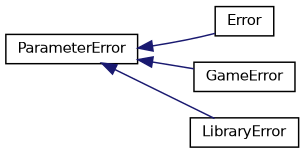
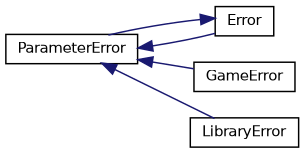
none -> (154, 26)
